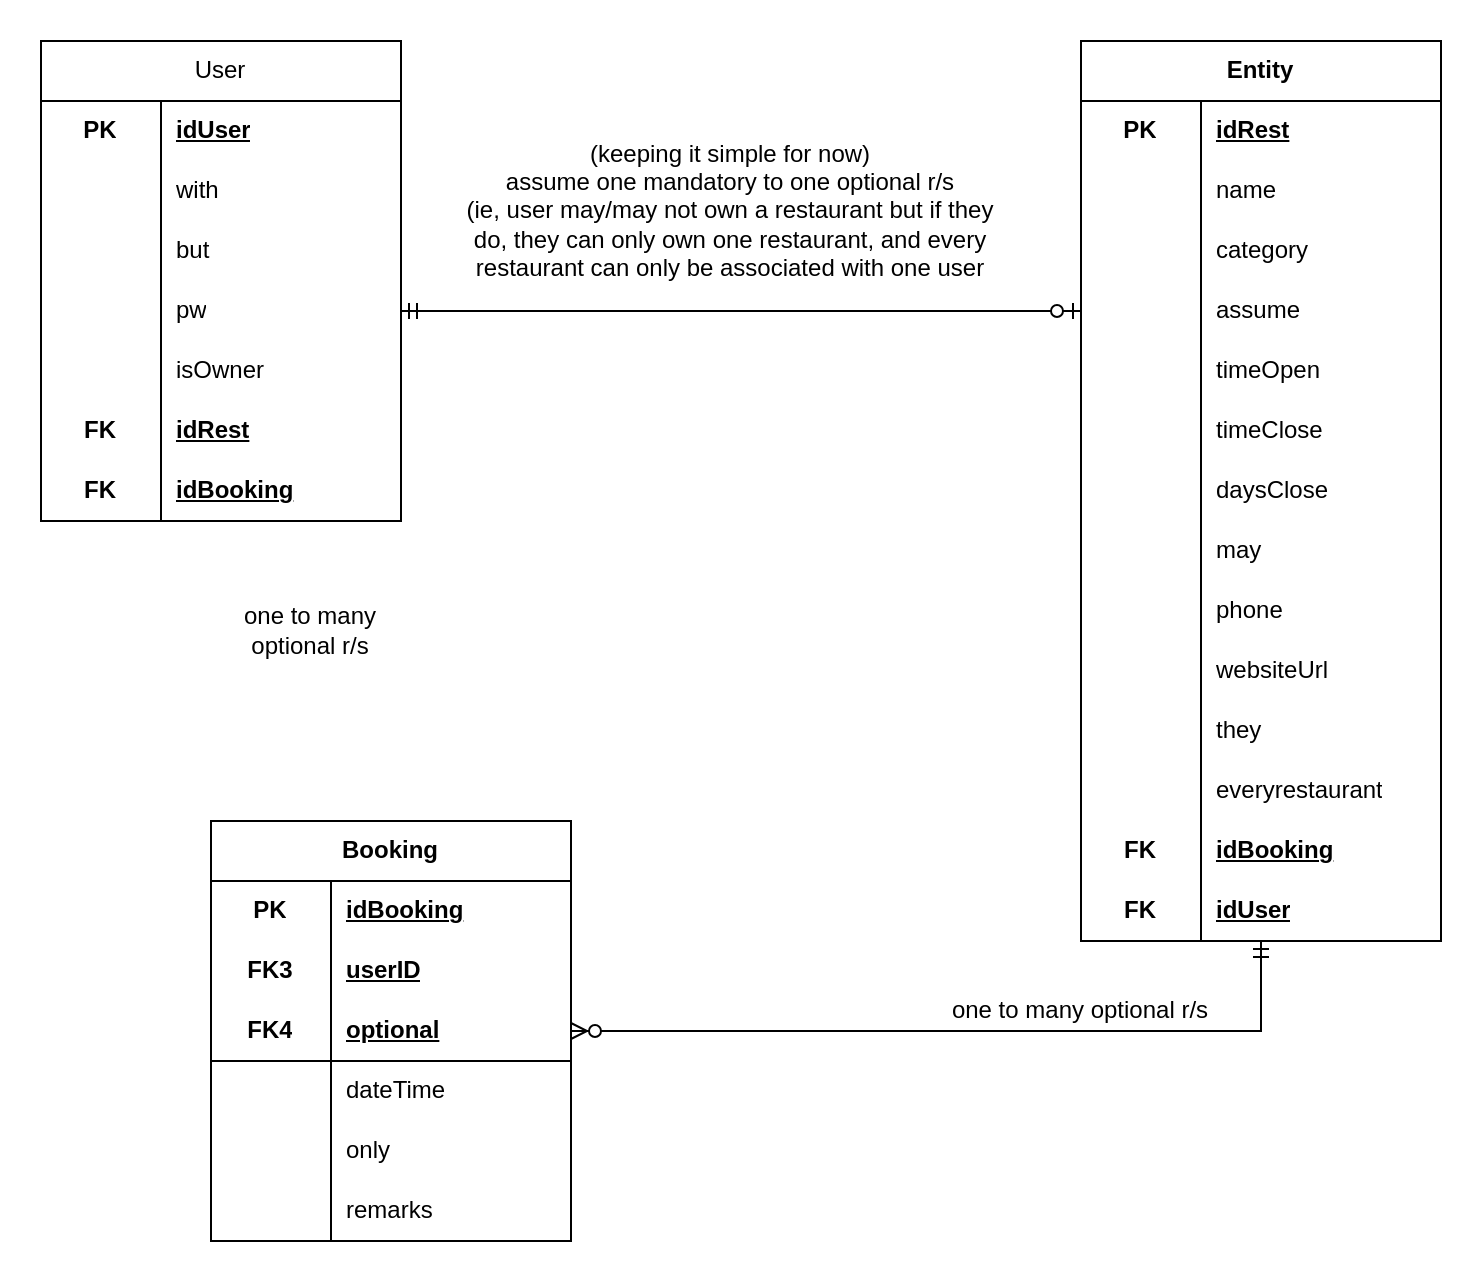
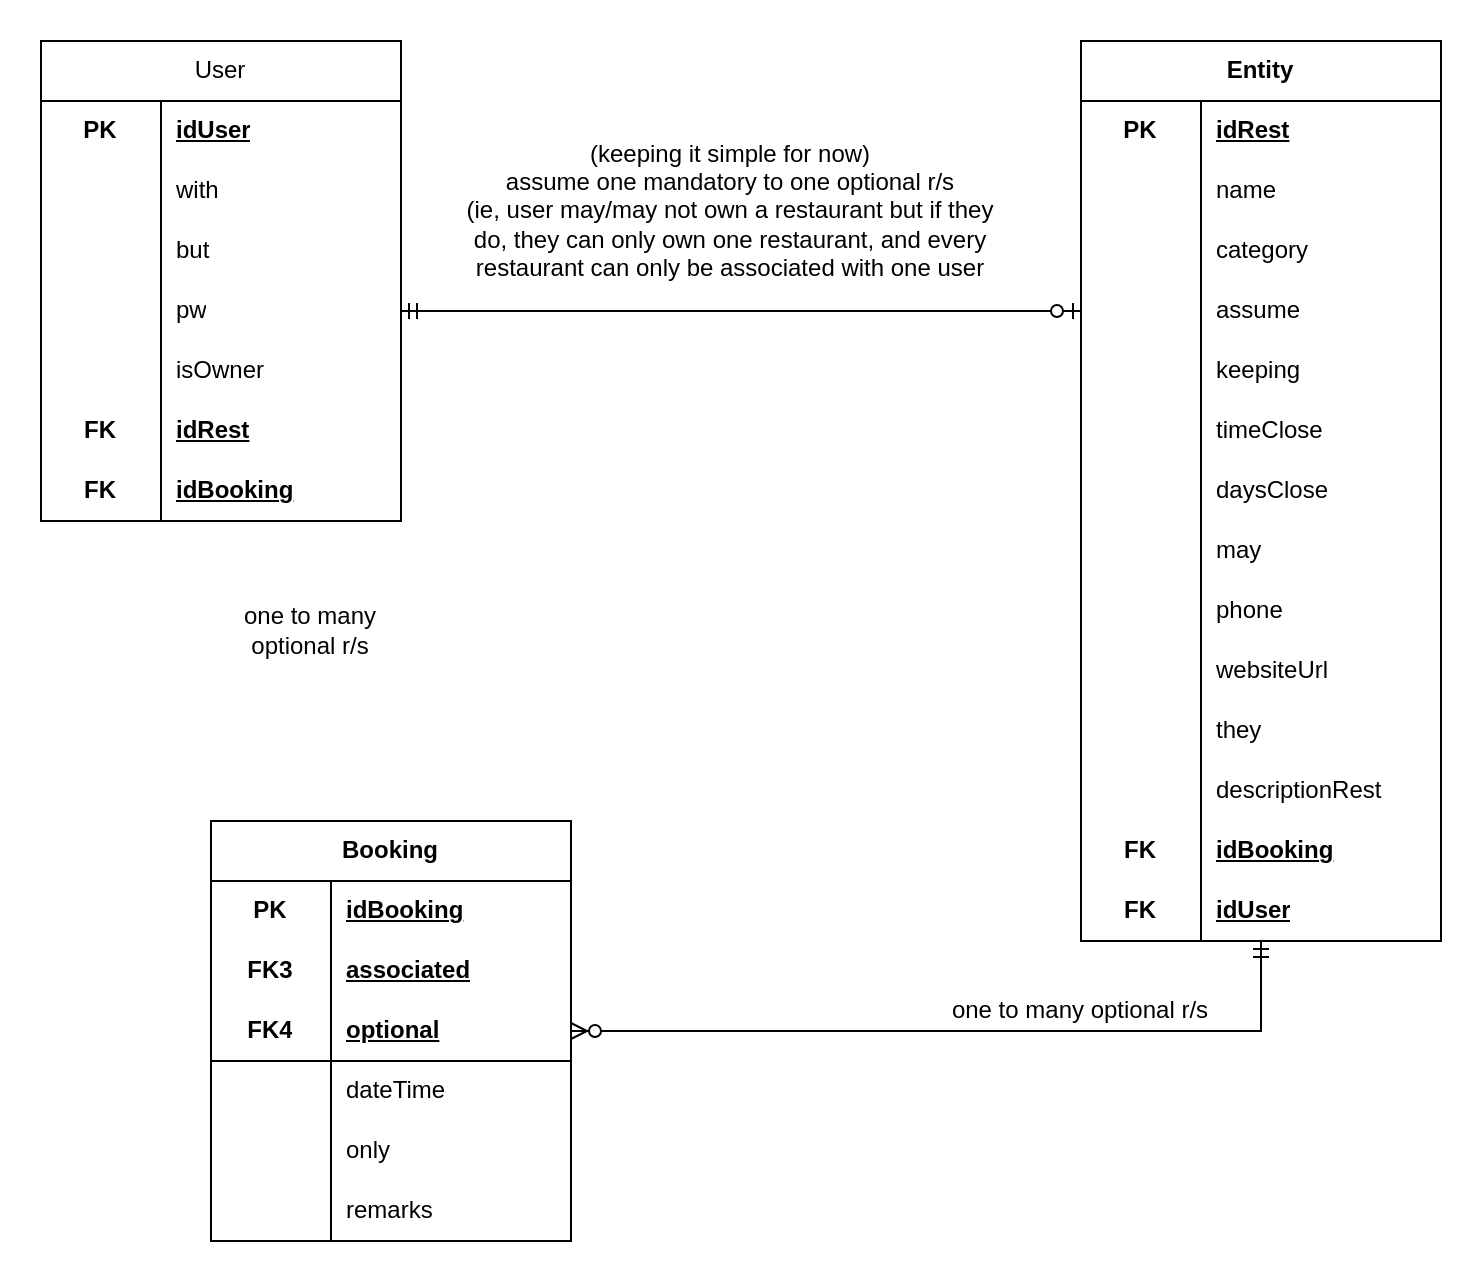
(1268, 371) -> (1261, 371)
(1318, 791) -> (1312, 791)
(387, 971) -> (411, 971)
